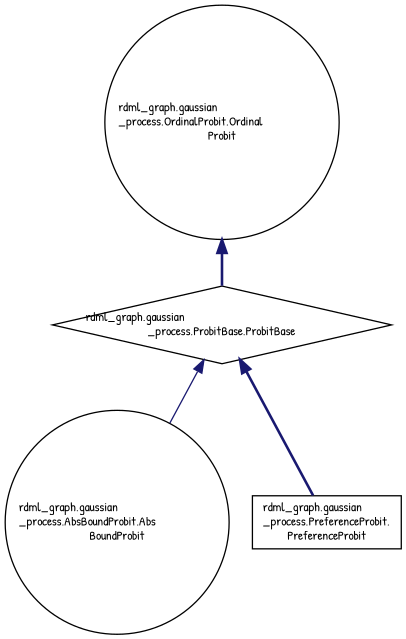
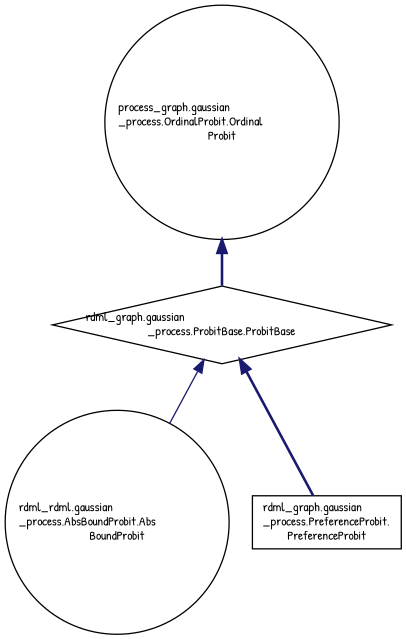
(222, 122) -> (222, 122)
(117, 522) -> (117, 522)
